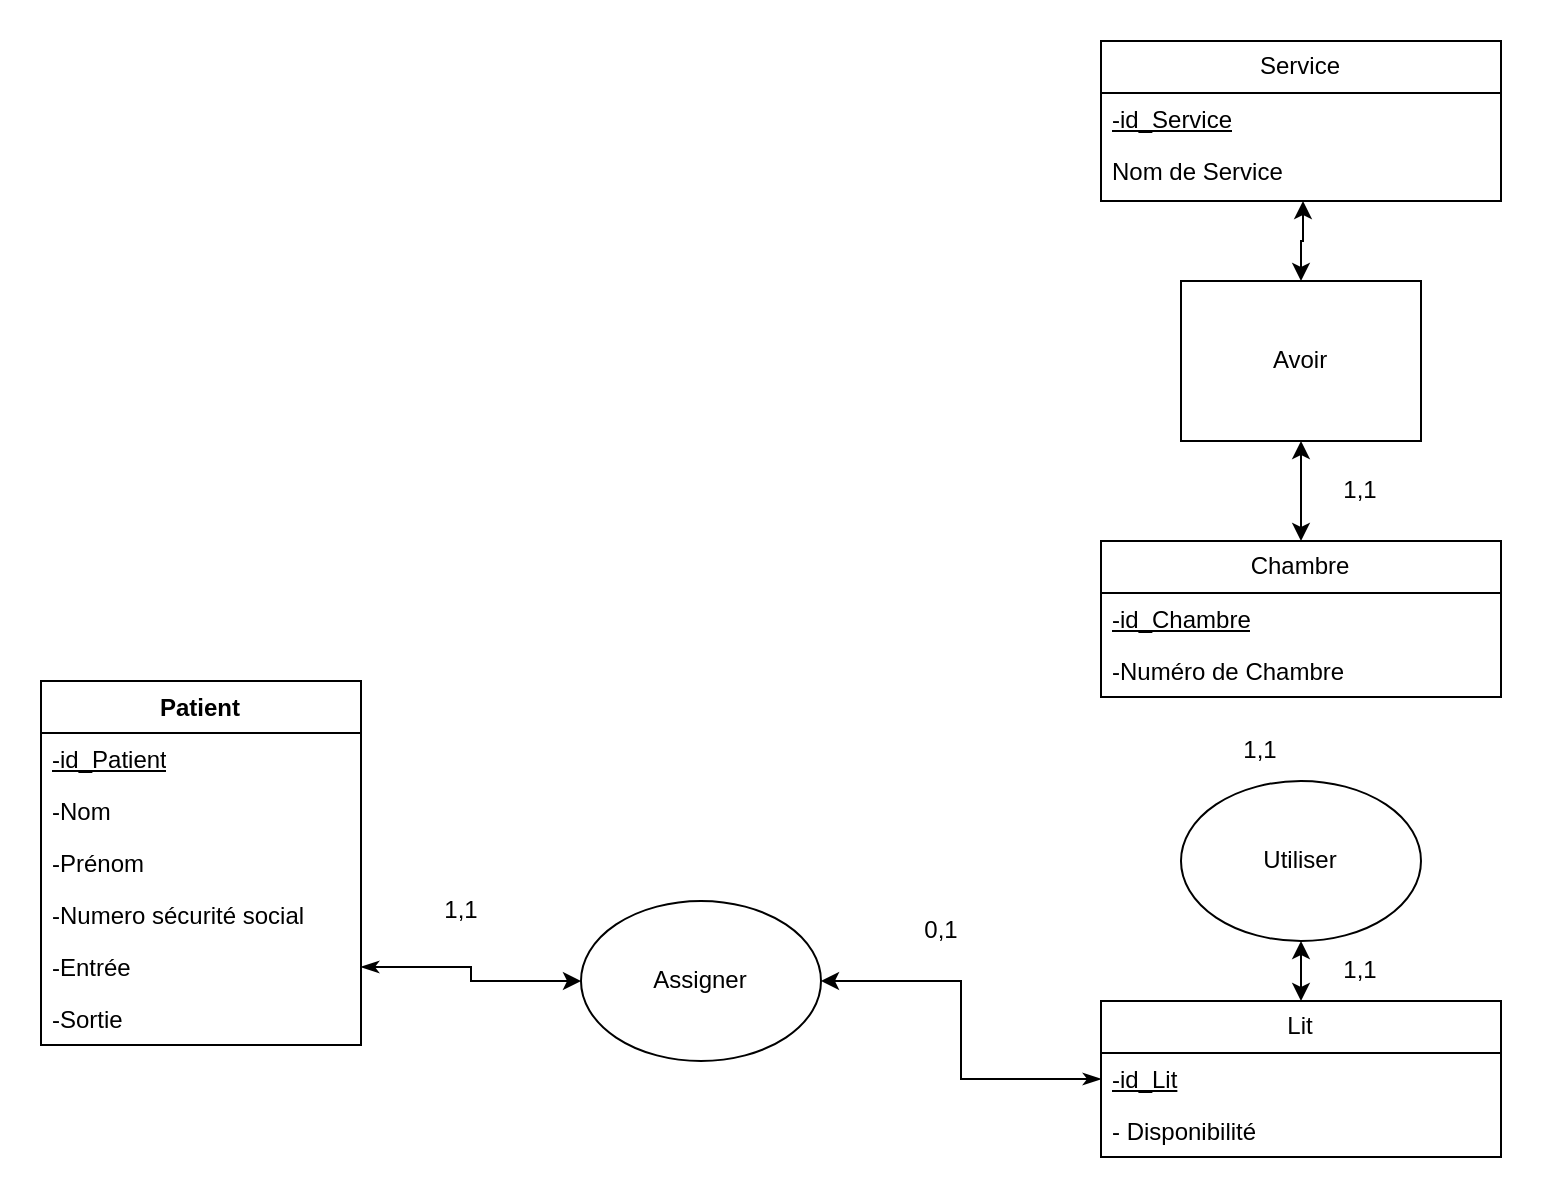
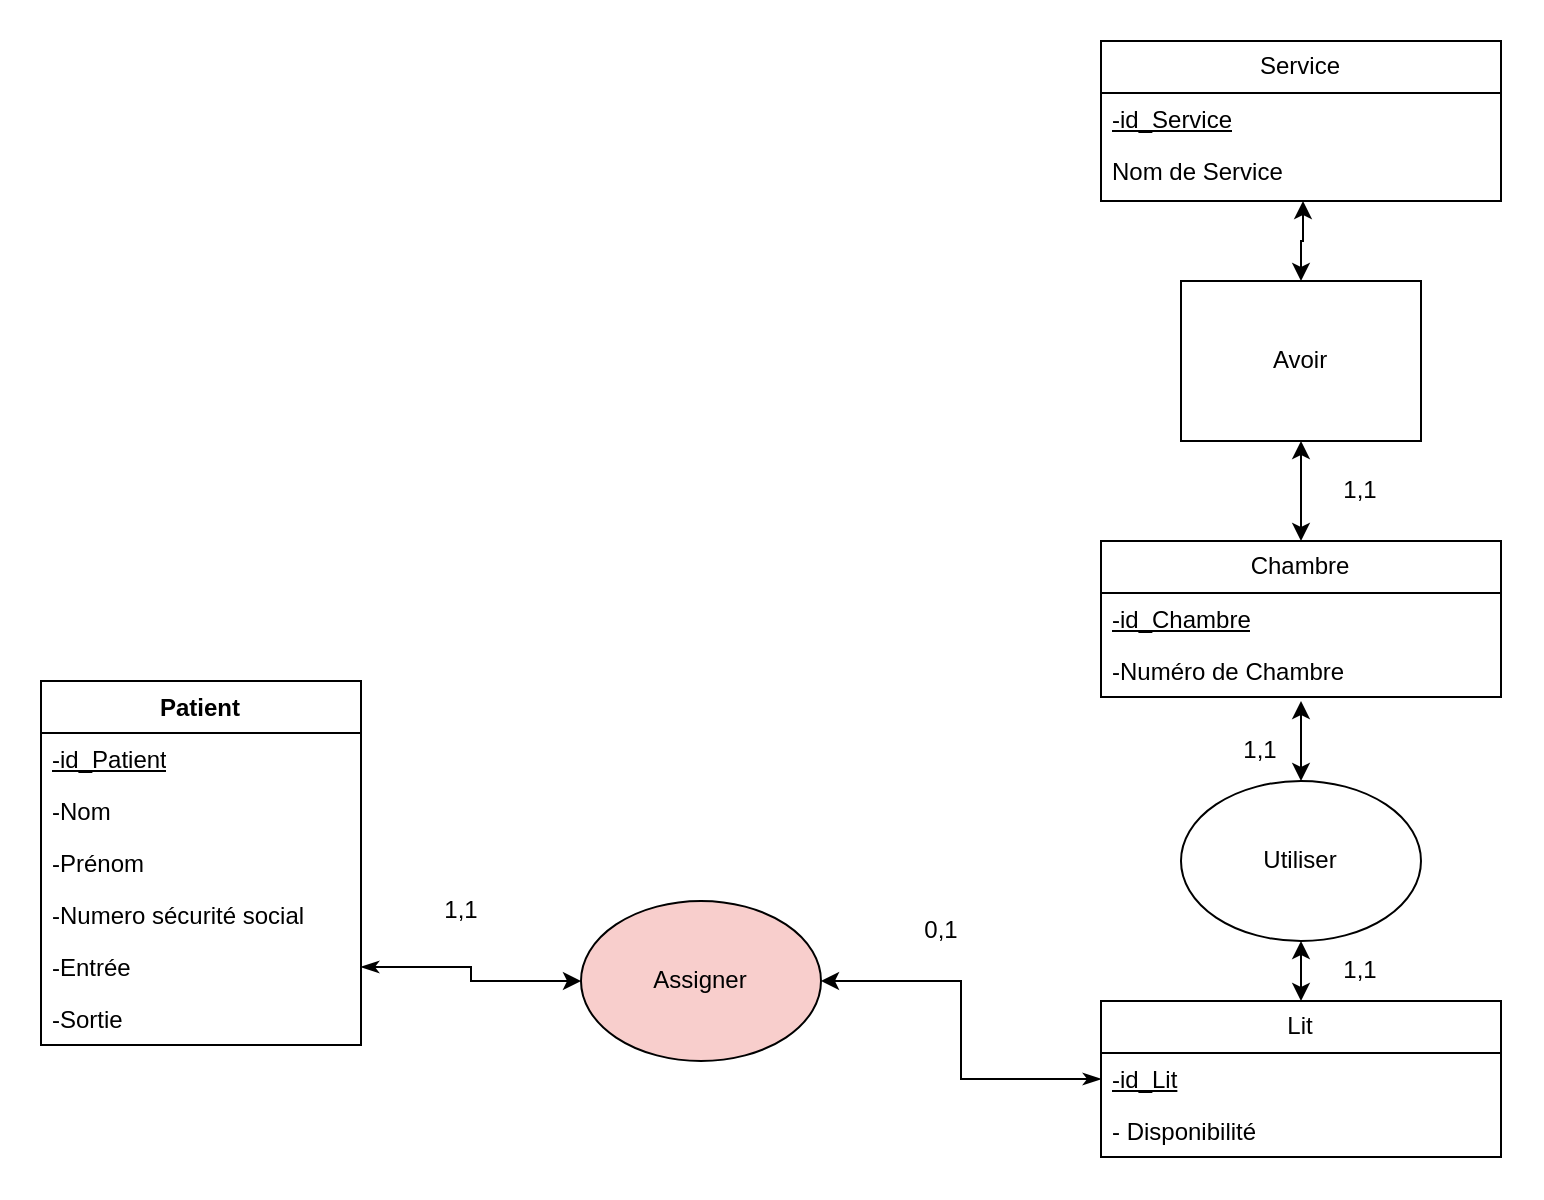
none -> (1301, 741)
(701, 981) -> (701, 981)
